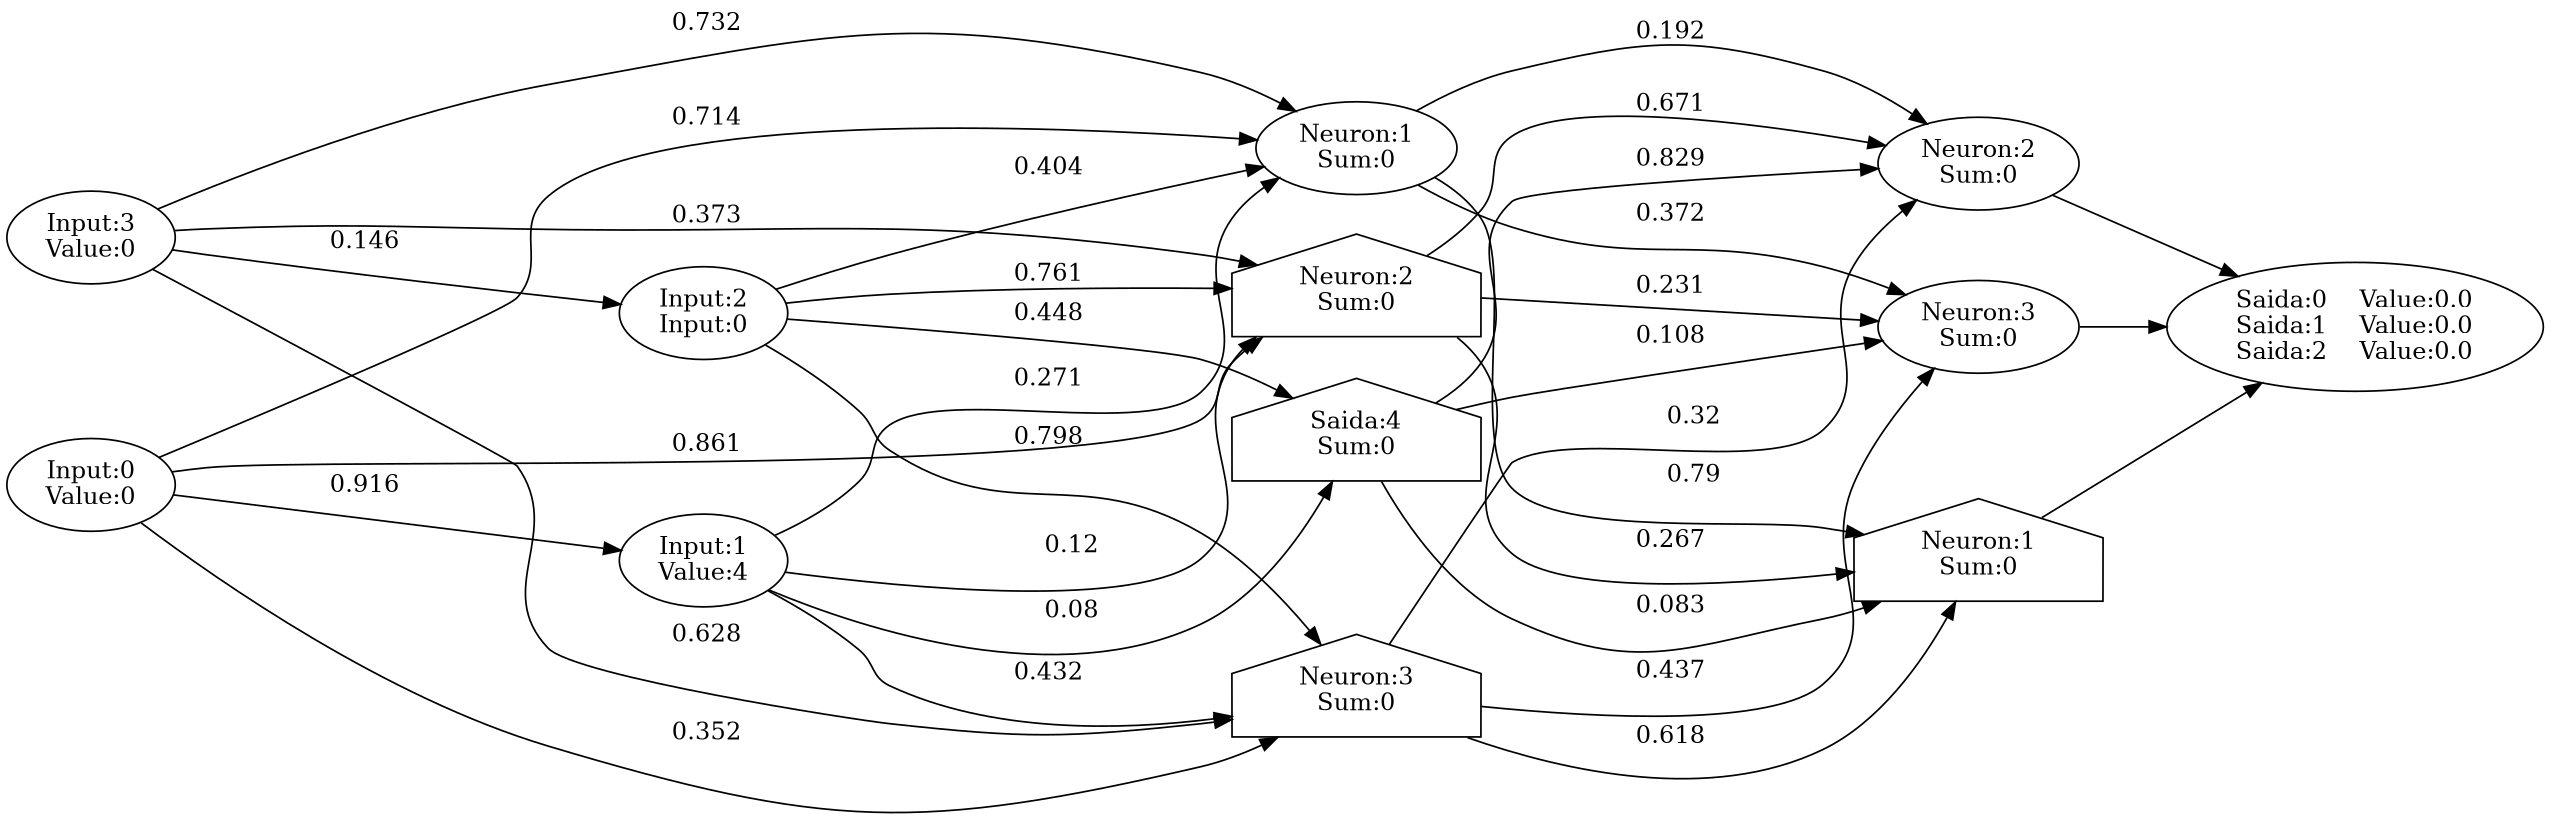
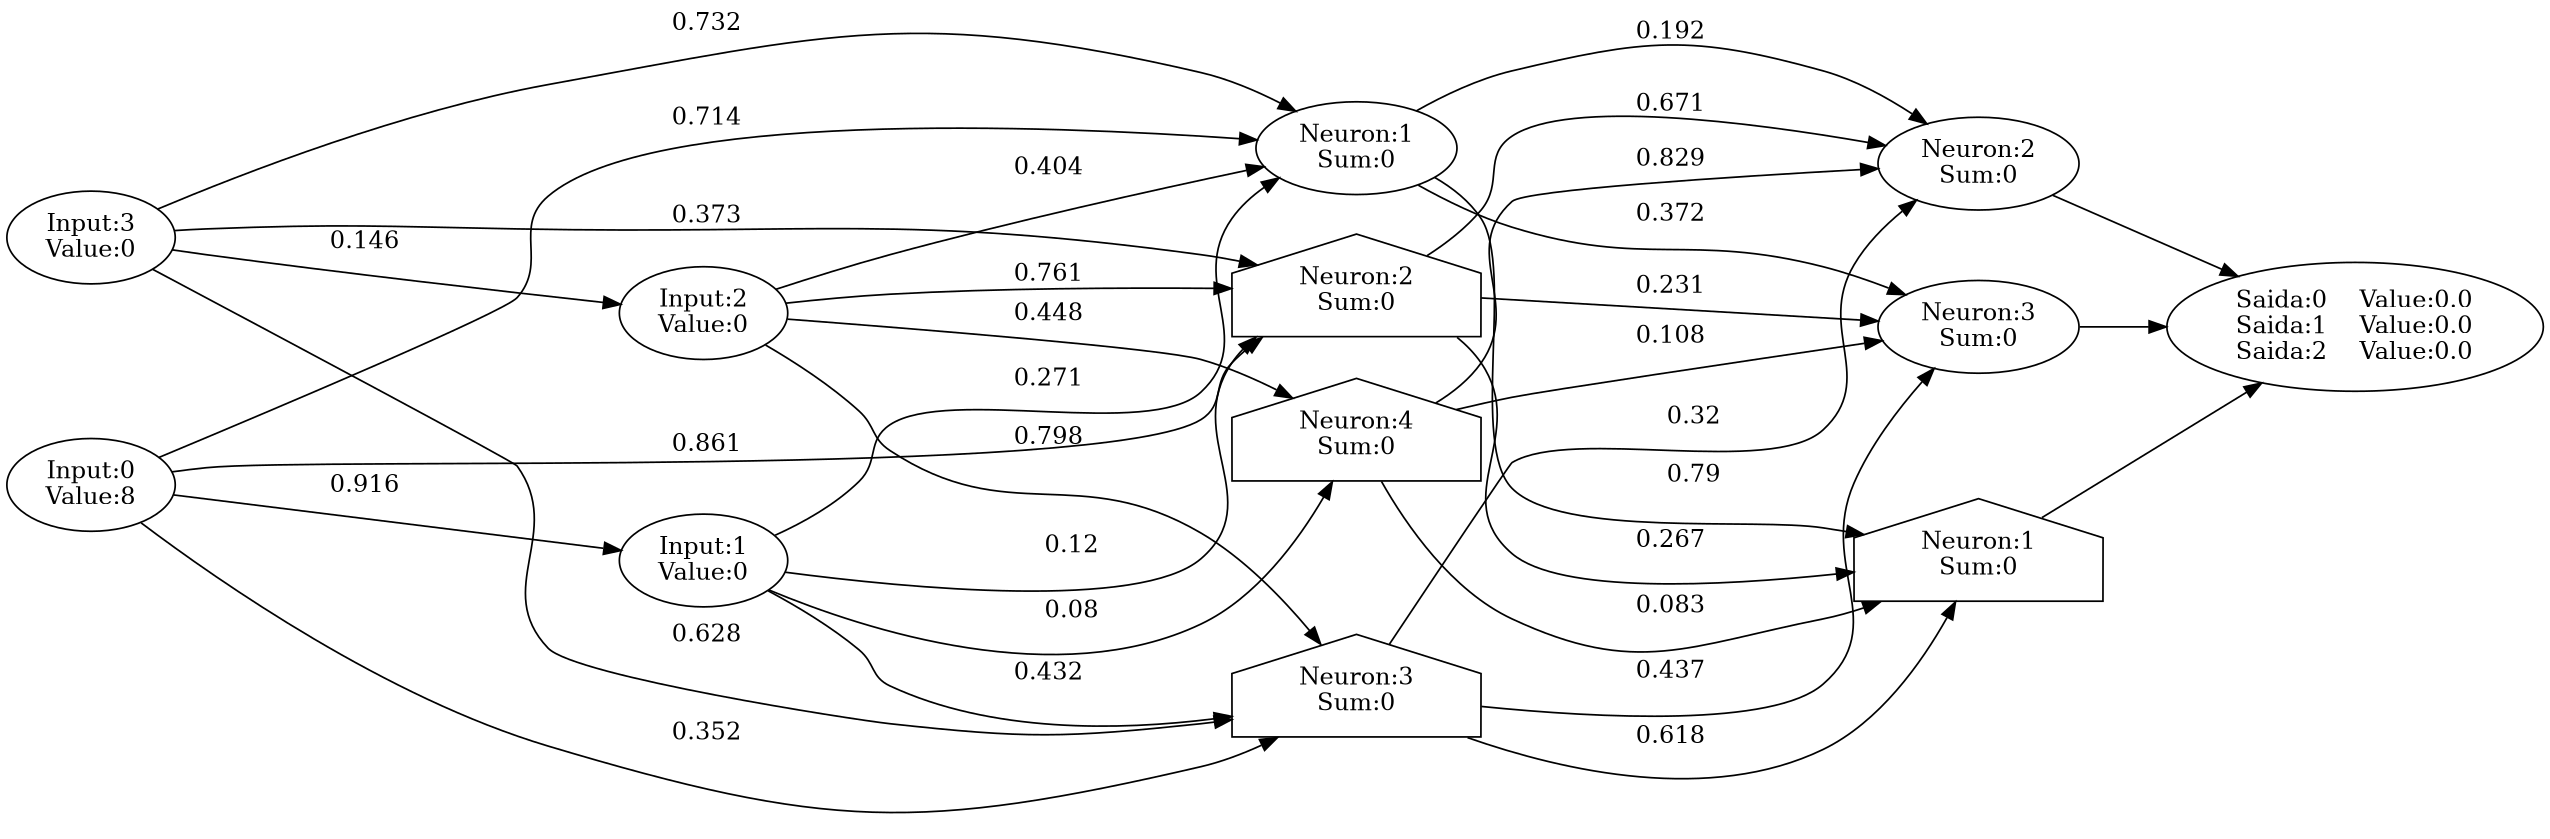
(704, 313) -> (704, 313)
(1356, 435) -> (1356, 435)
(91, 485) -> (91, 485)
(704, 561) -> (704, 561)
